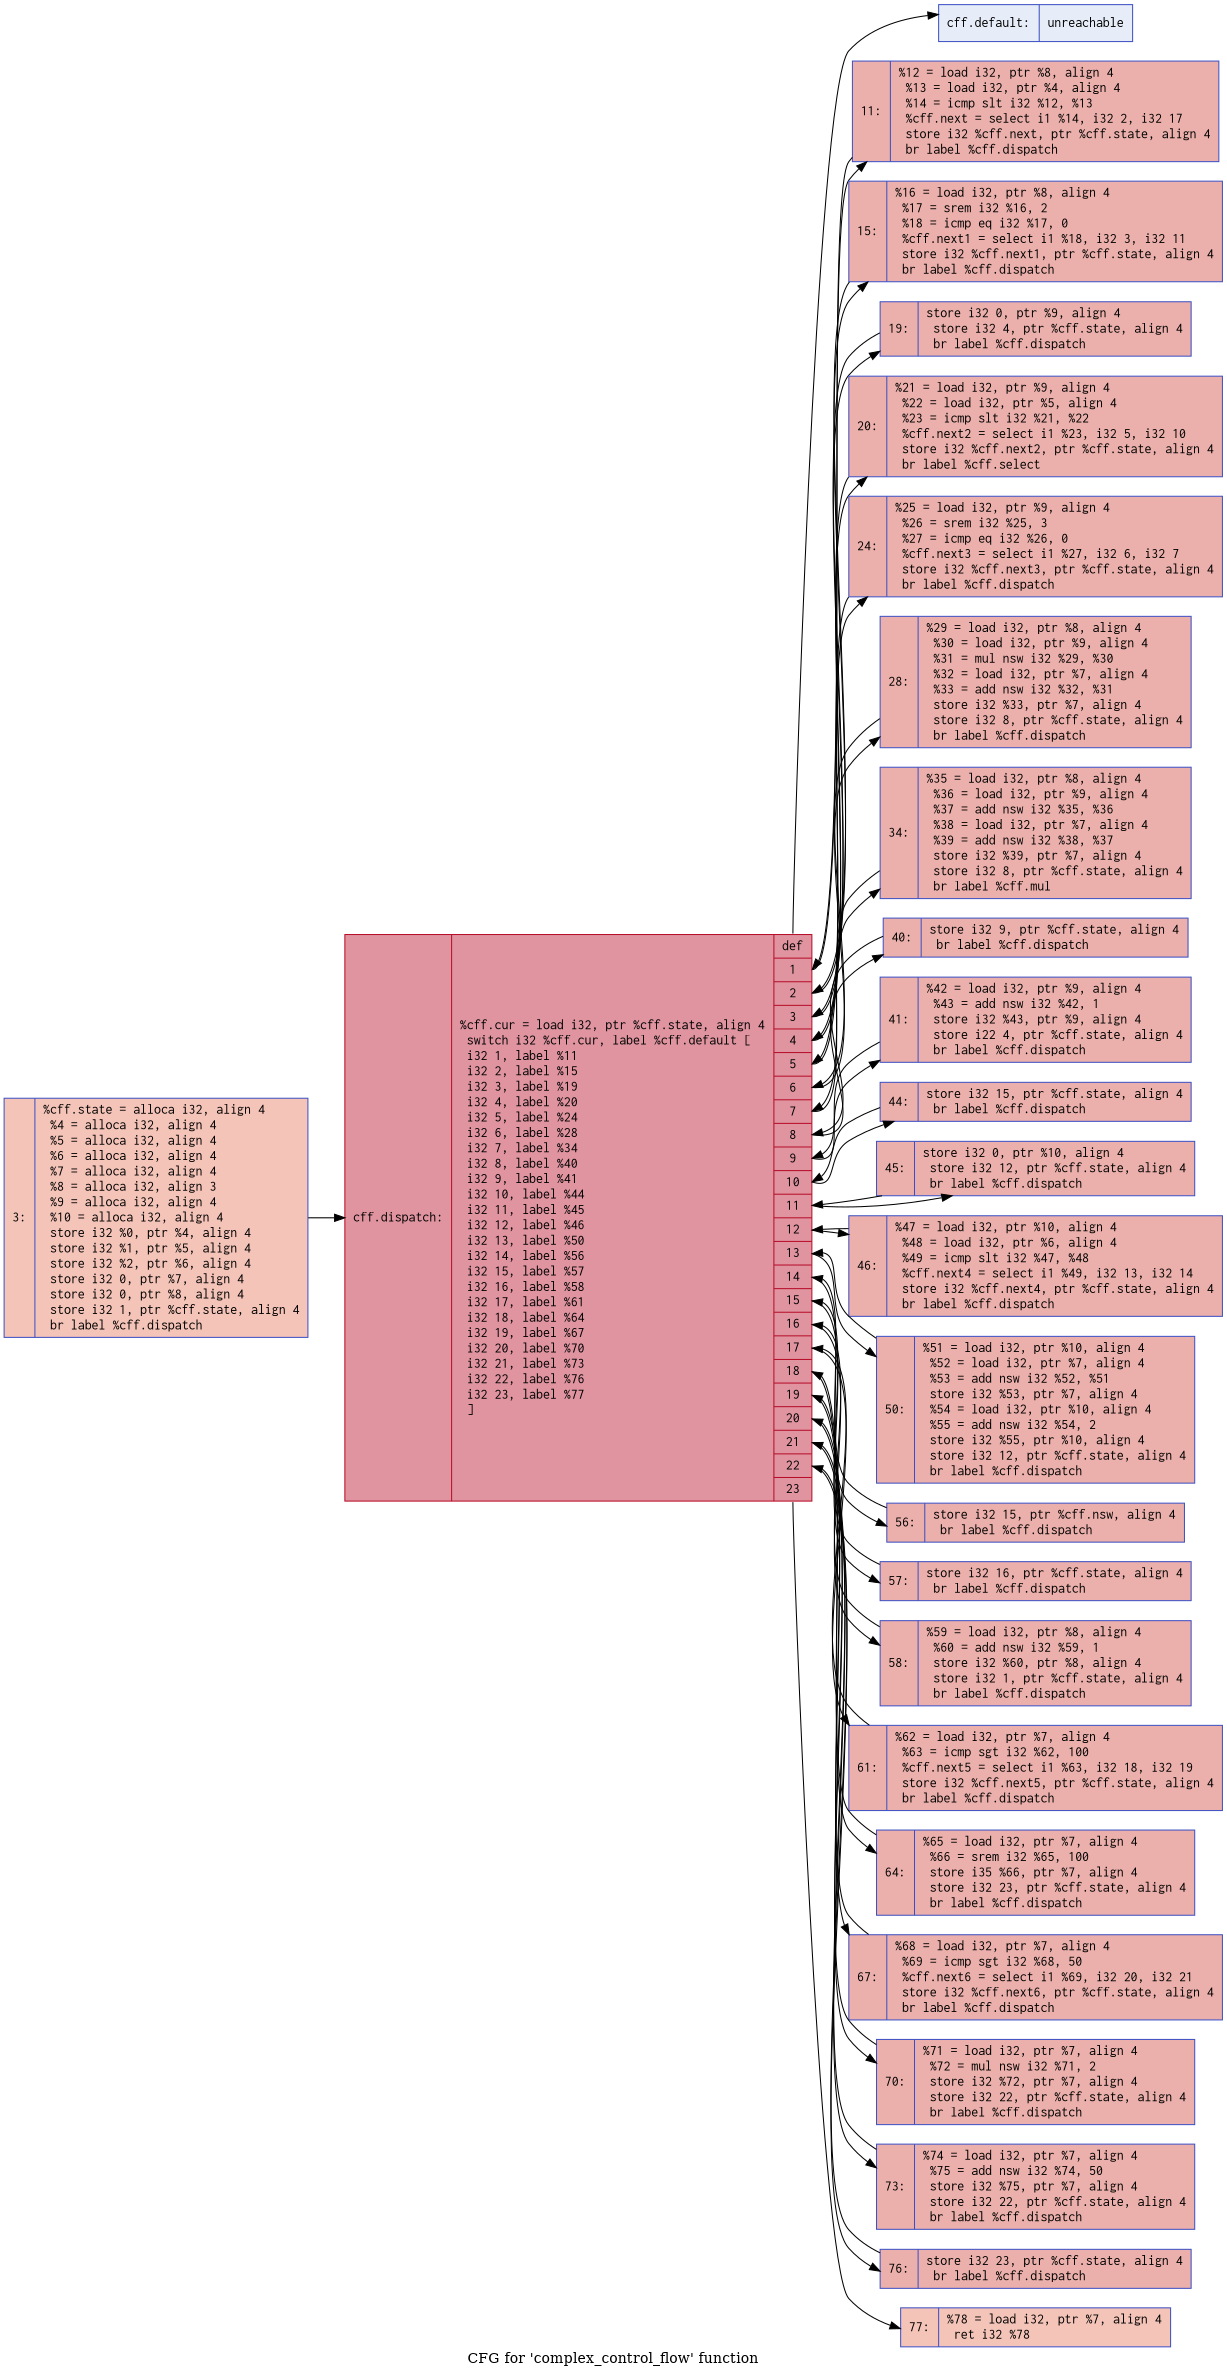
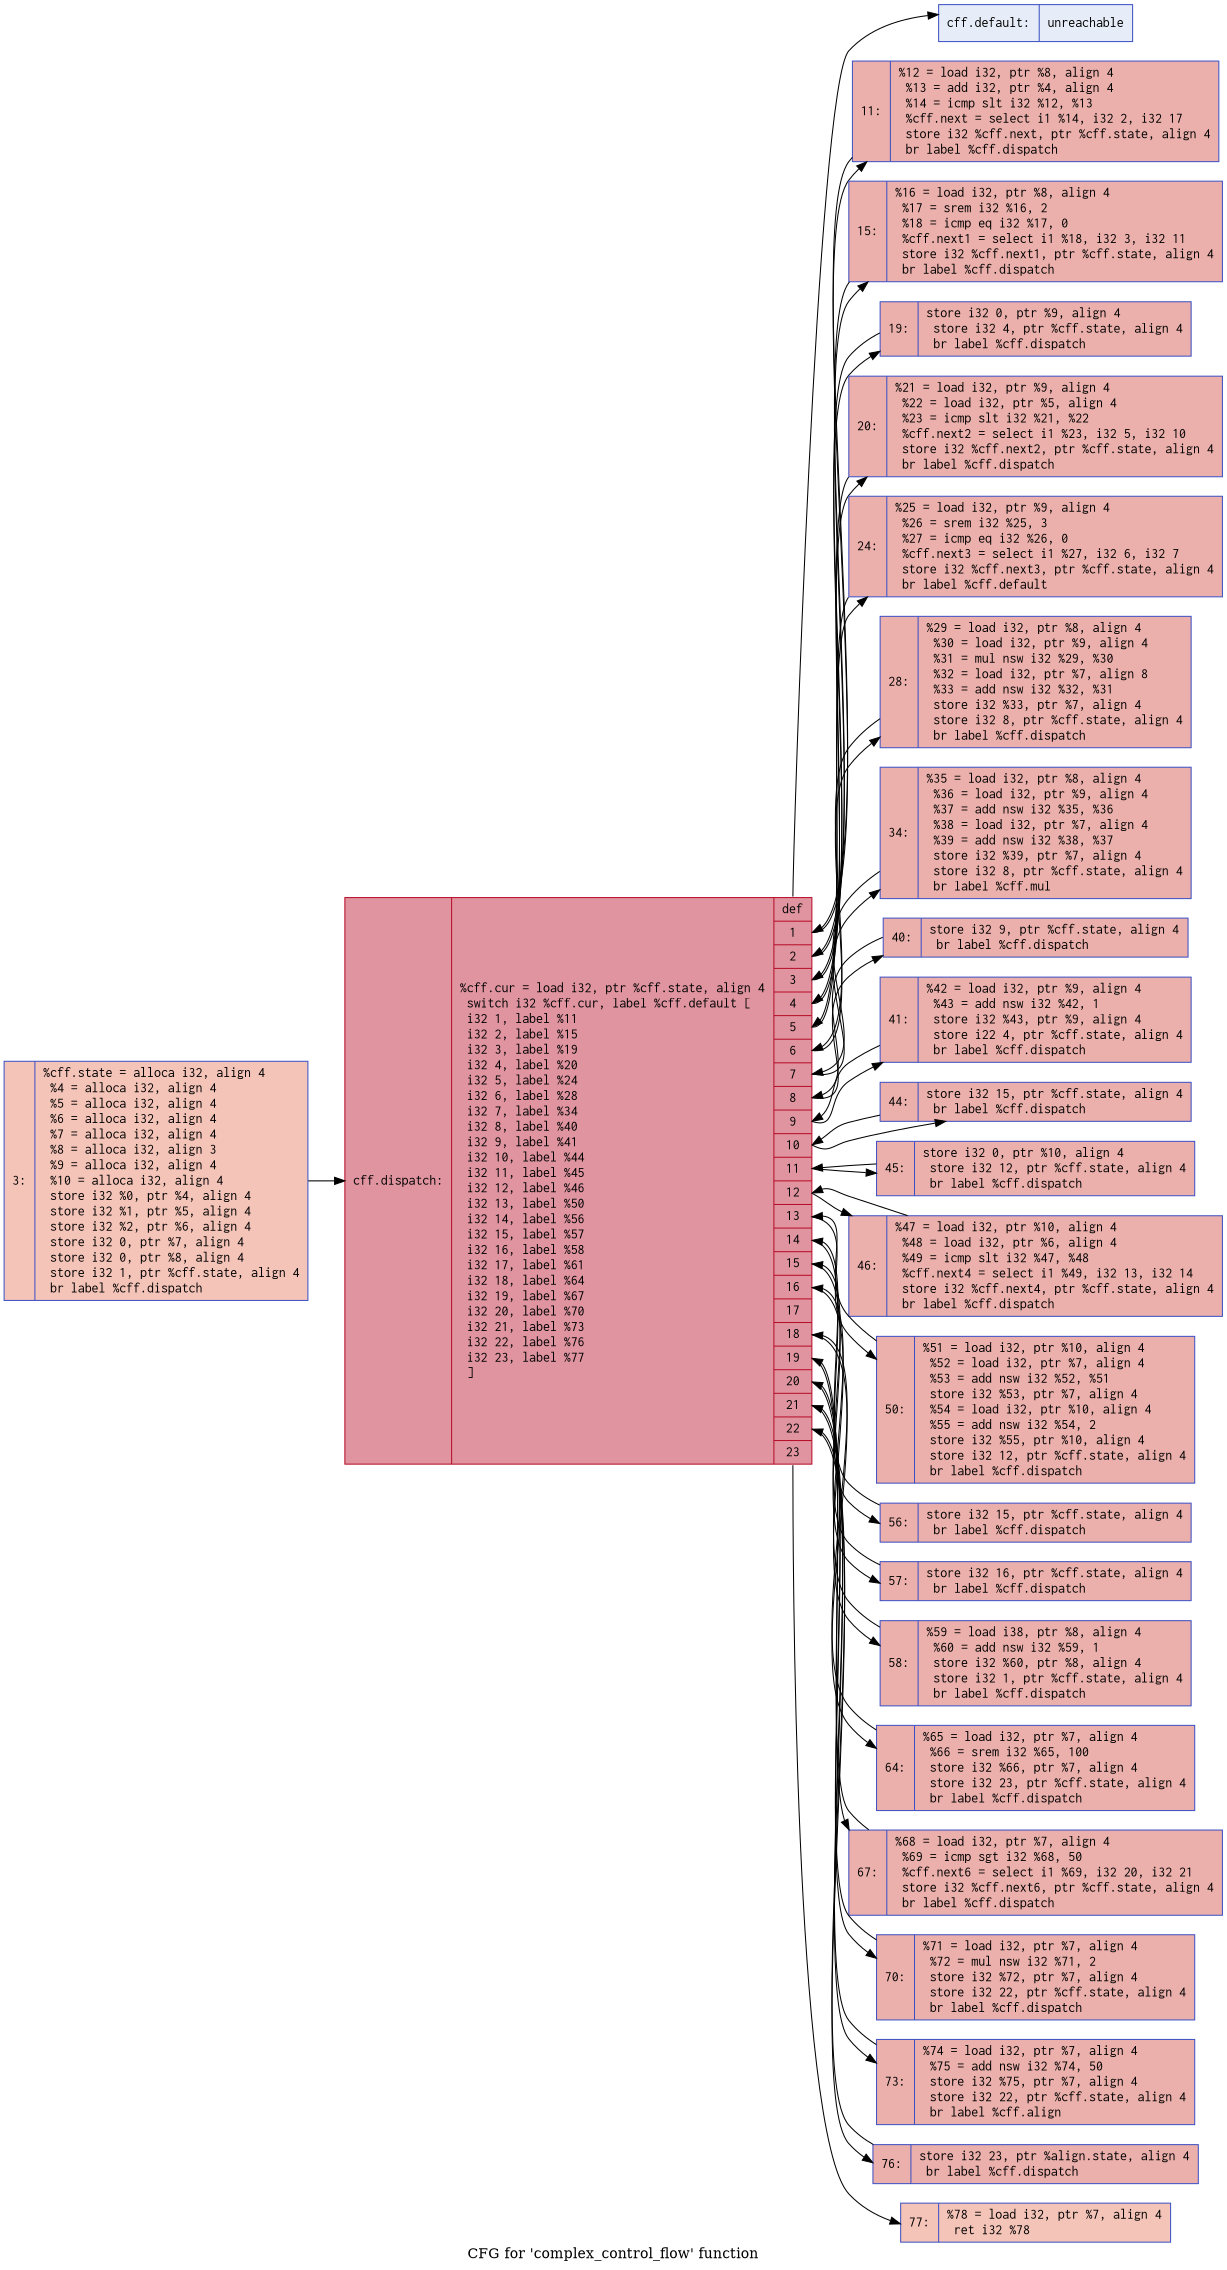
(1010, 88) -> (1006, 88)
(968, 464) -> (975, 464)
(975, 585) -> (971, 585)
(1038, 674) -> (1038, 674)
(1055, 1514) -> (1055, 1514)
(1034, 1632) -> (1034, 1632)
(1036, 1768) -> none
(1030, 1872) -> (1030, 1767)
(1003, 2217) -> (993, 2112)
(1055, 2261) -> (1055, 2156)
